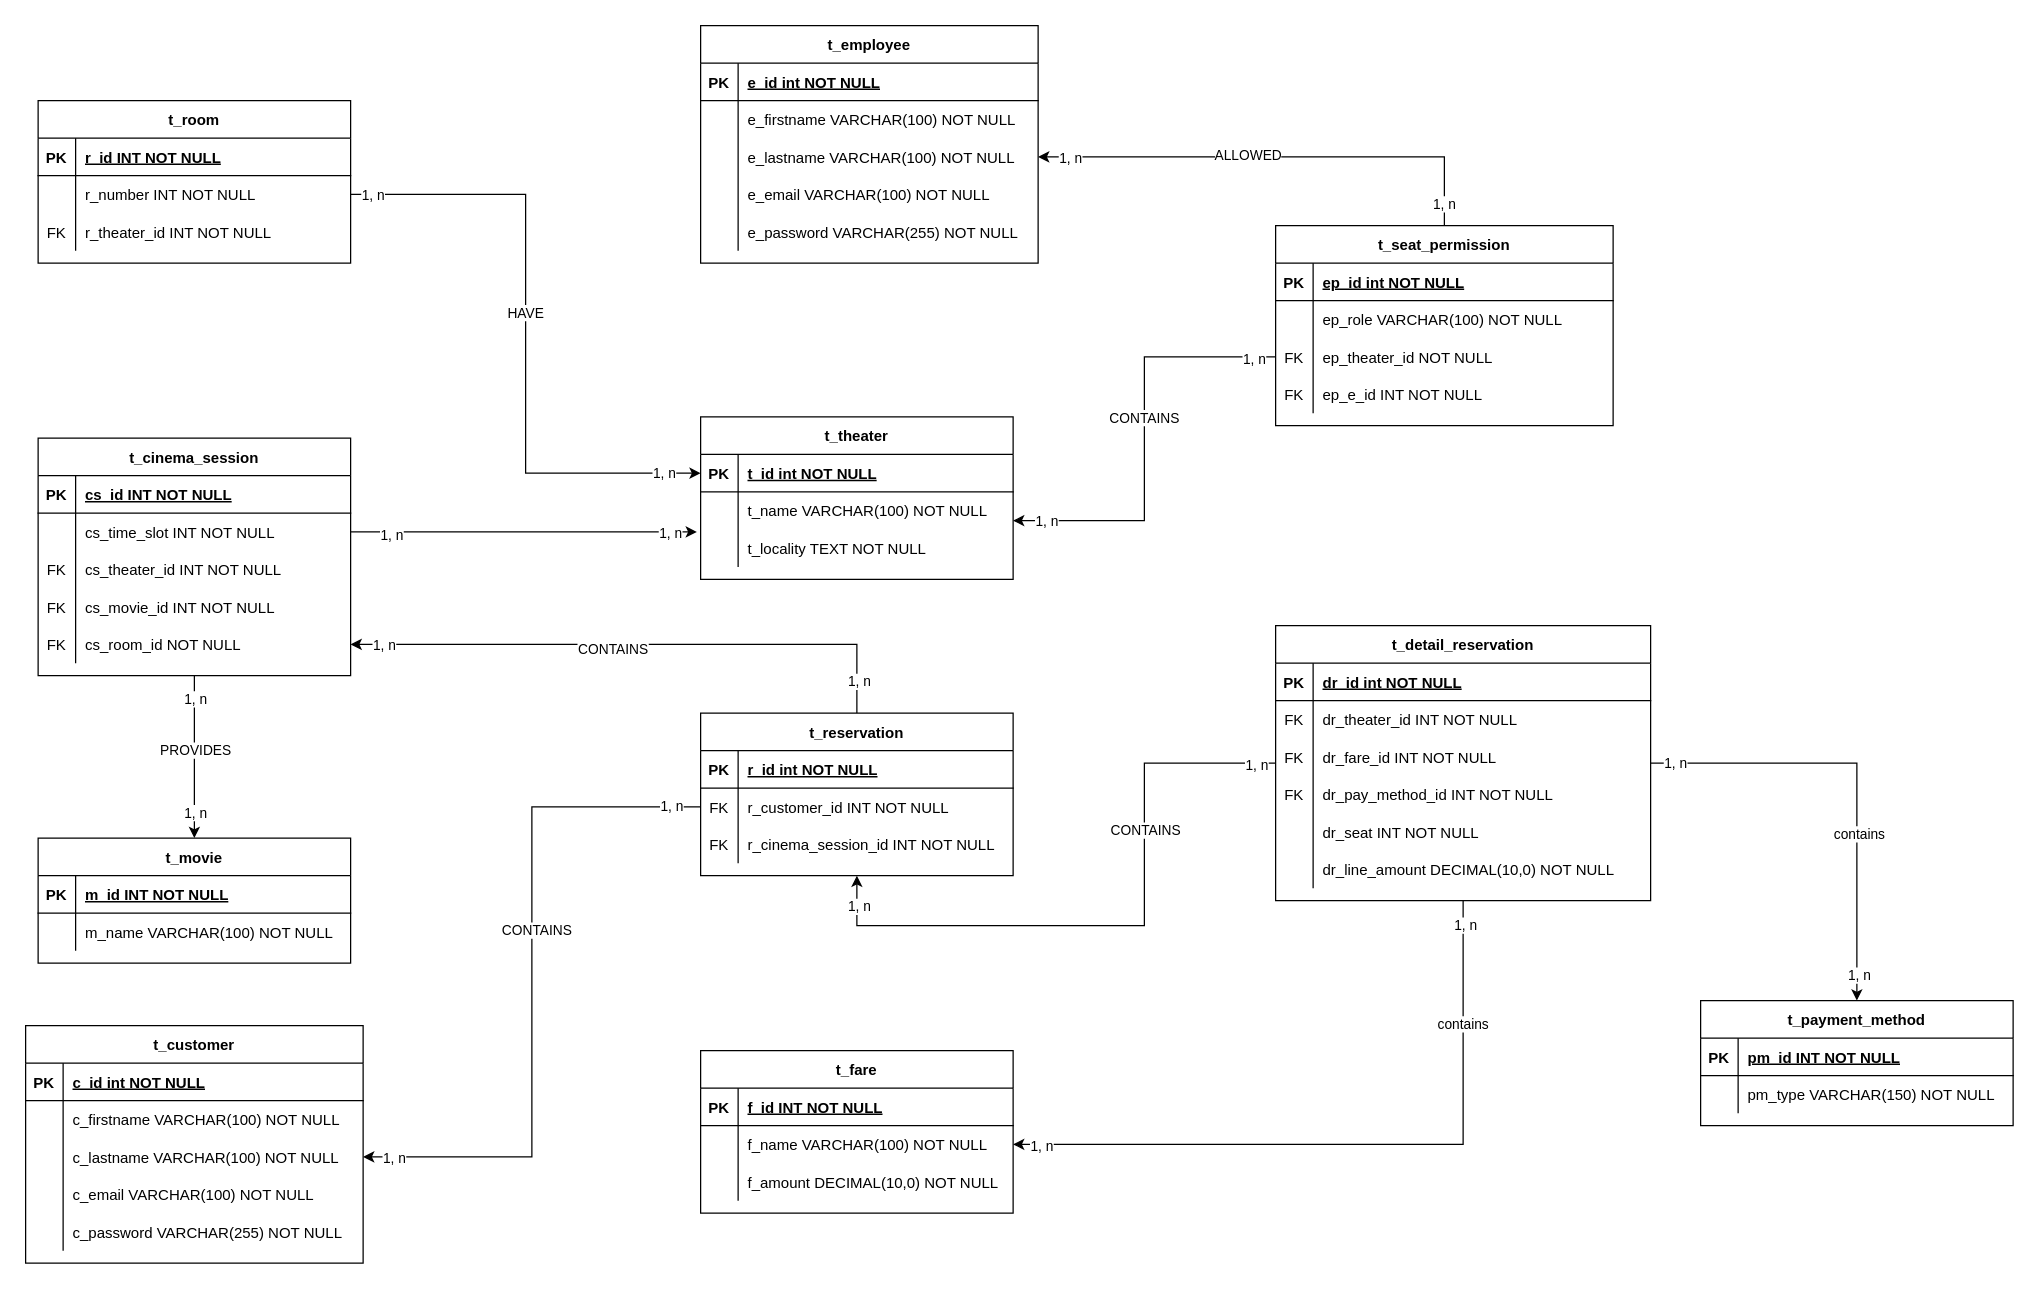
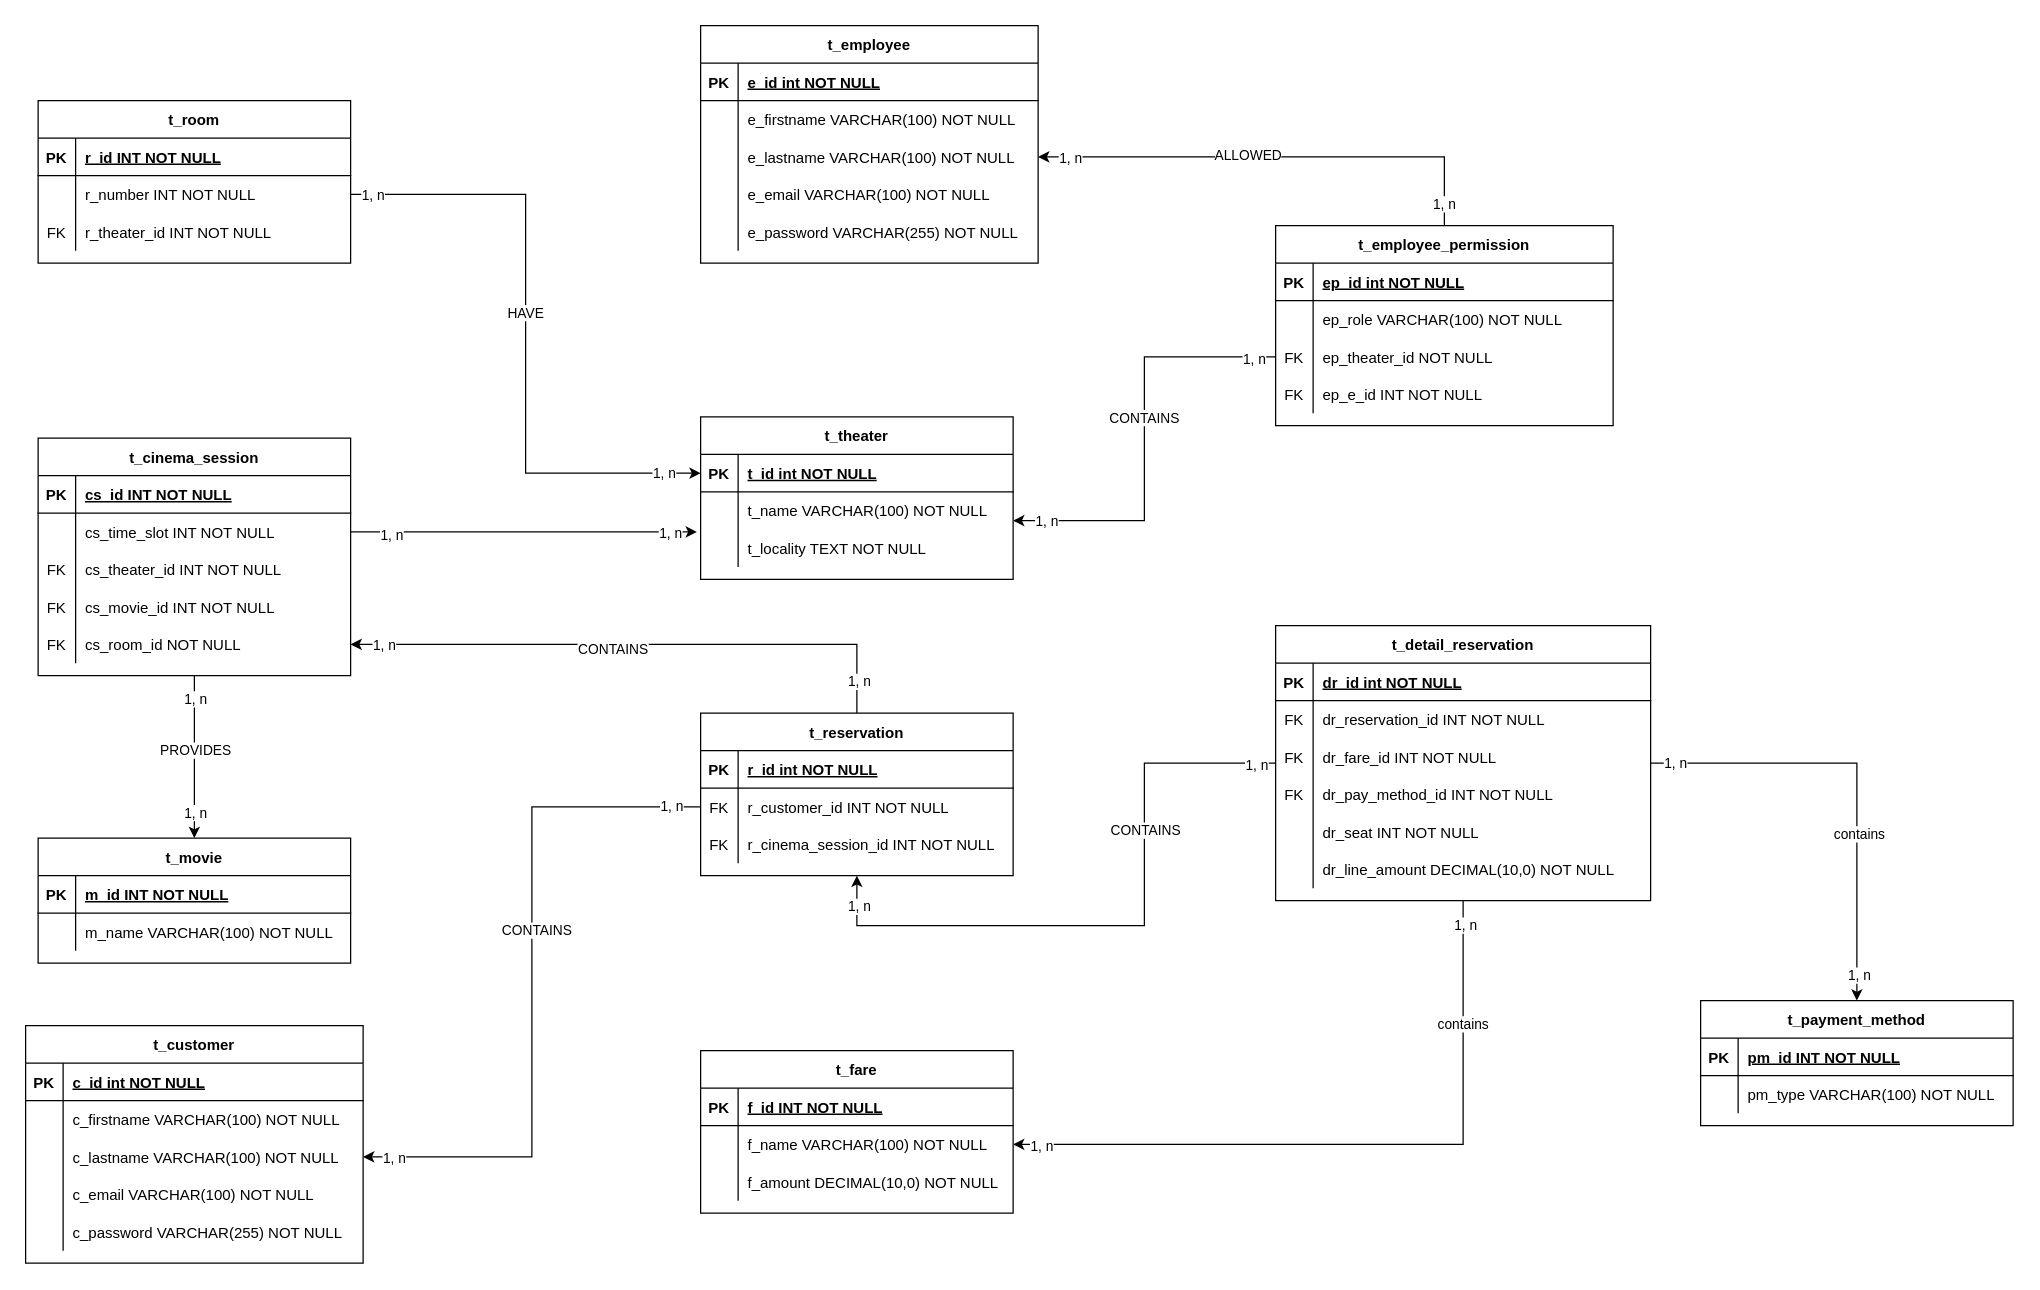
(1444, 245) -> (1444, 245)
(1424, 720) -> (1439, 720)
(1863, 1095) -> (1863, 1095)
